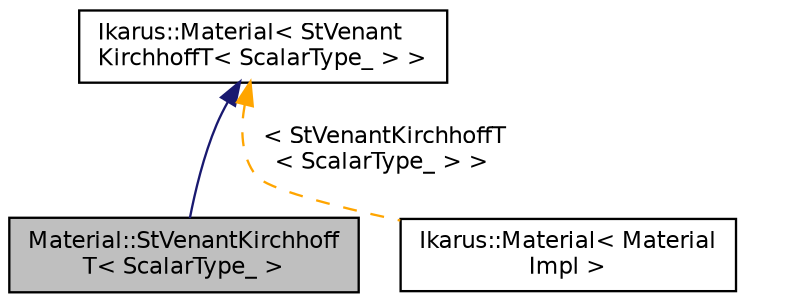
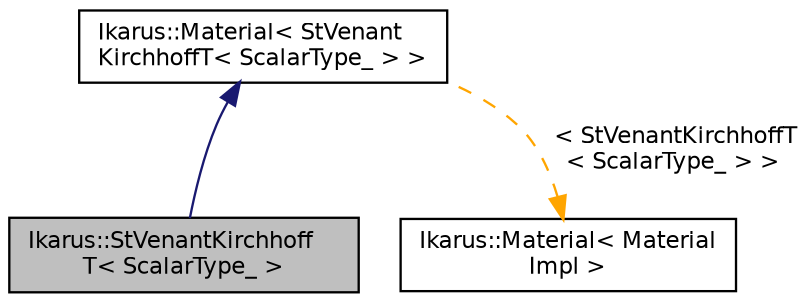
(291, 193) -> (517, 125)
(184, 255) -> (184, 255)
